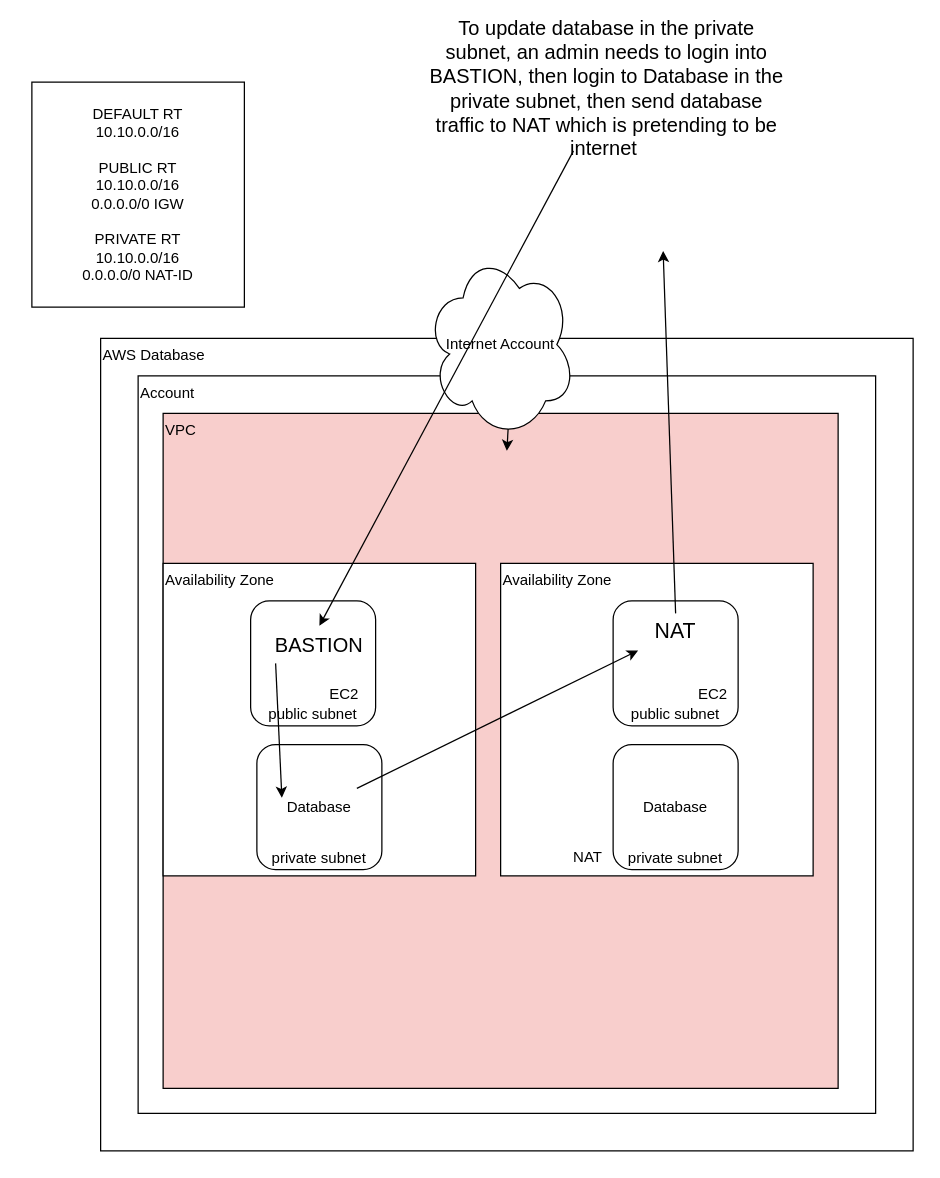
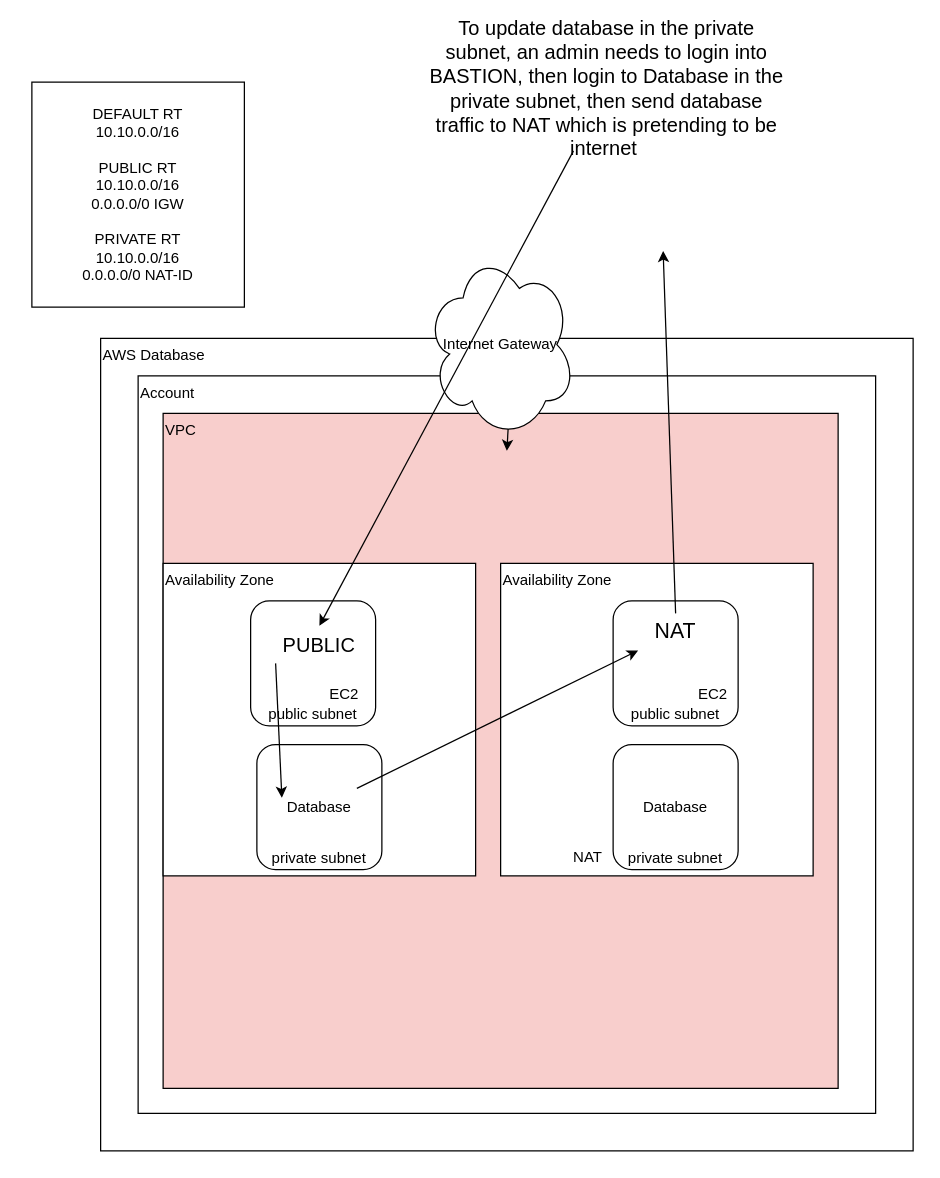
(501, 344) -> (501, 344)
(319, 644) -> (319, 644)
